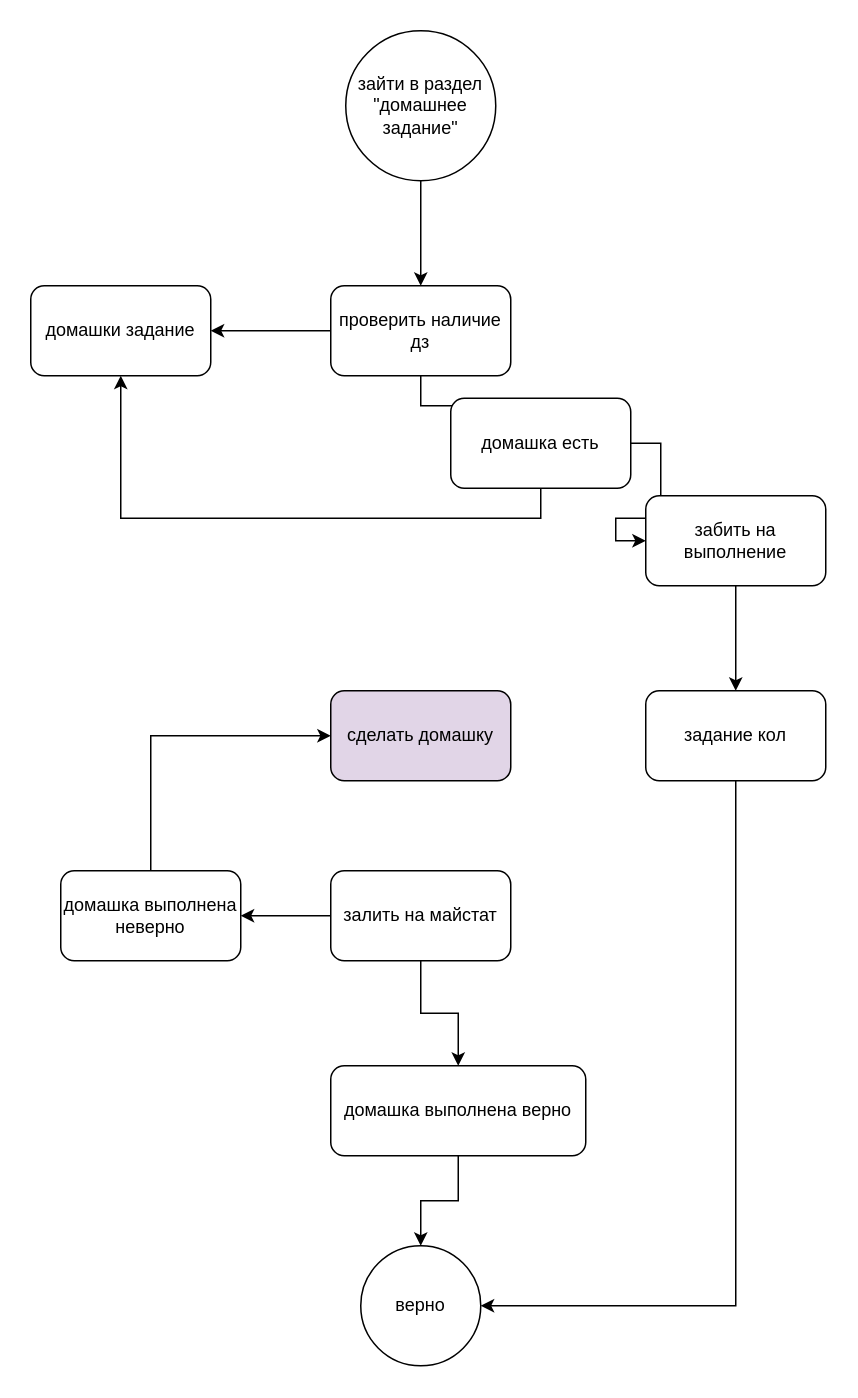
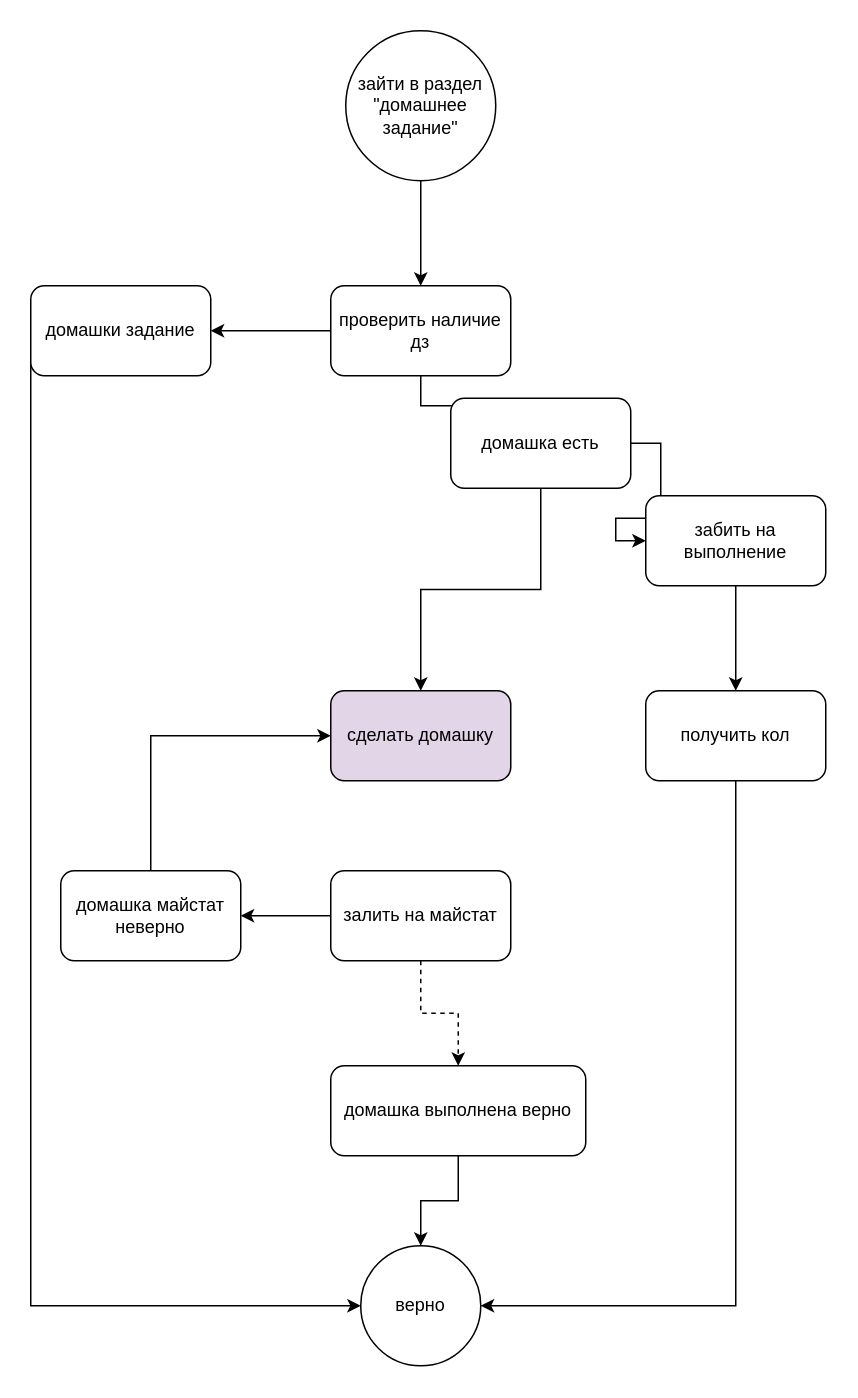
(267, 518) -> (473, 590)
(736, 736) -> (736, 736)
(151, 916) -> (151, 916)
none -> (31, 995)
(435, 1013) -> (435, 1013)
